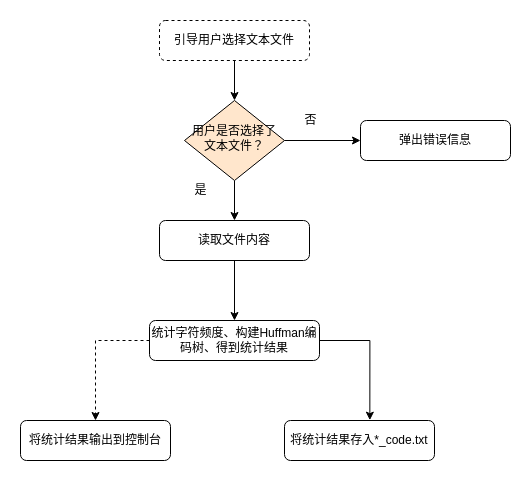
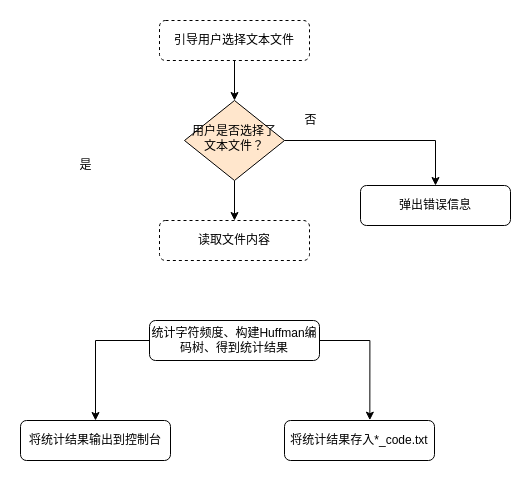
(436, 141) -> (436, 206)
(201, 191) -> (86, 166)
(235, 241) -> (235, 241)
(235, 287) -> none
(96, 351) -> (96, 351)
